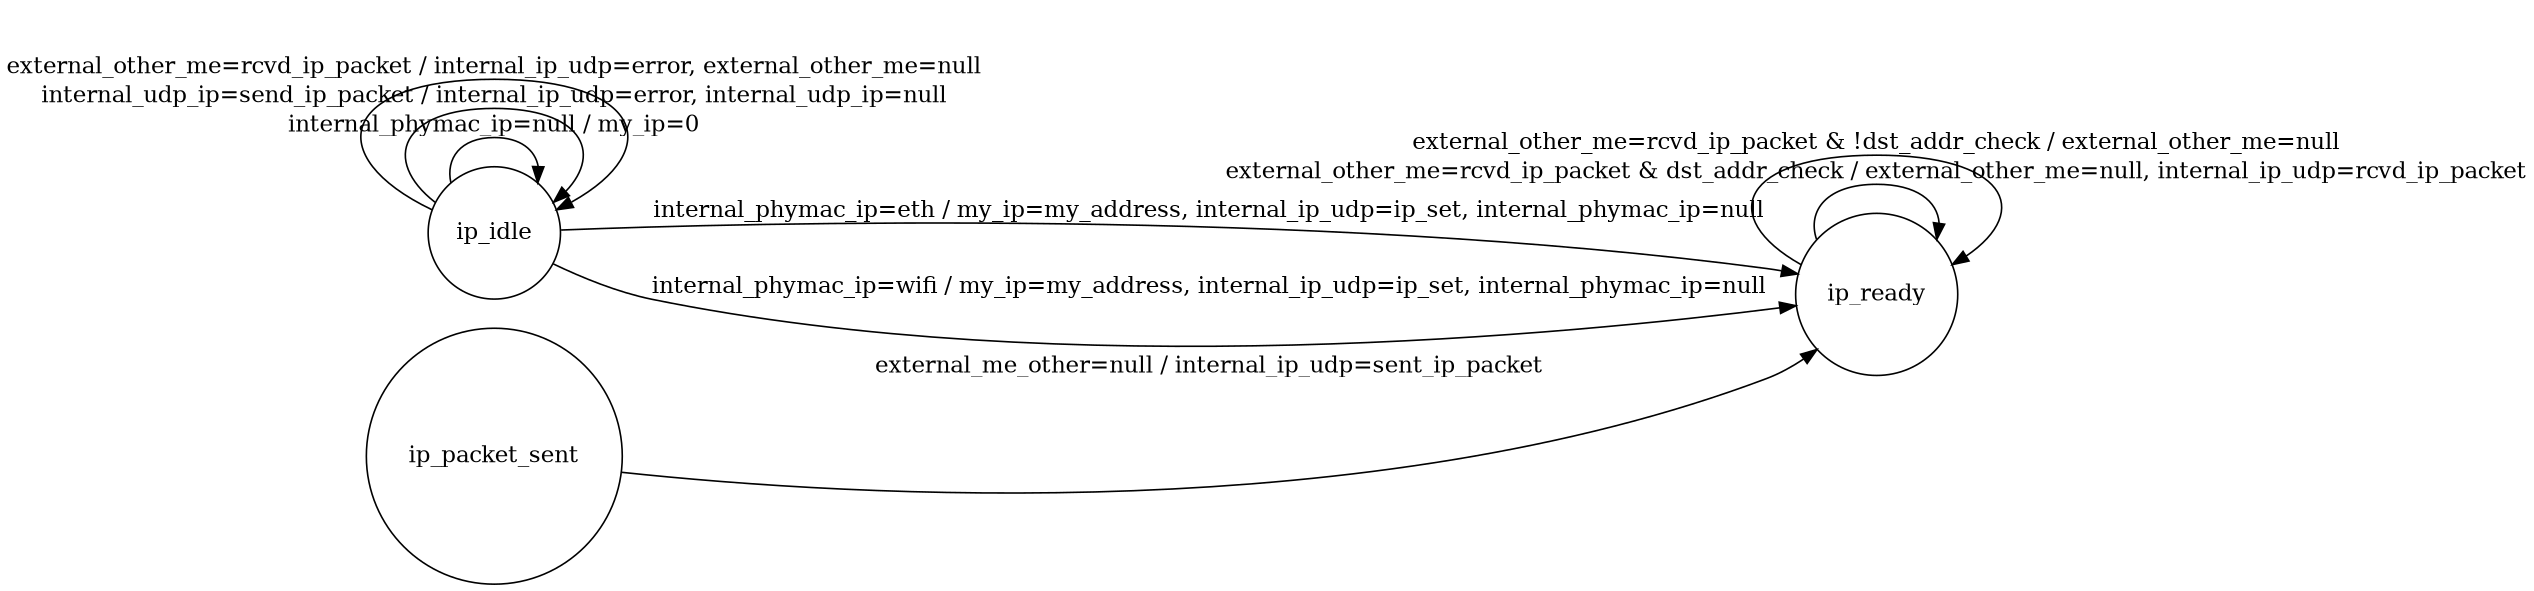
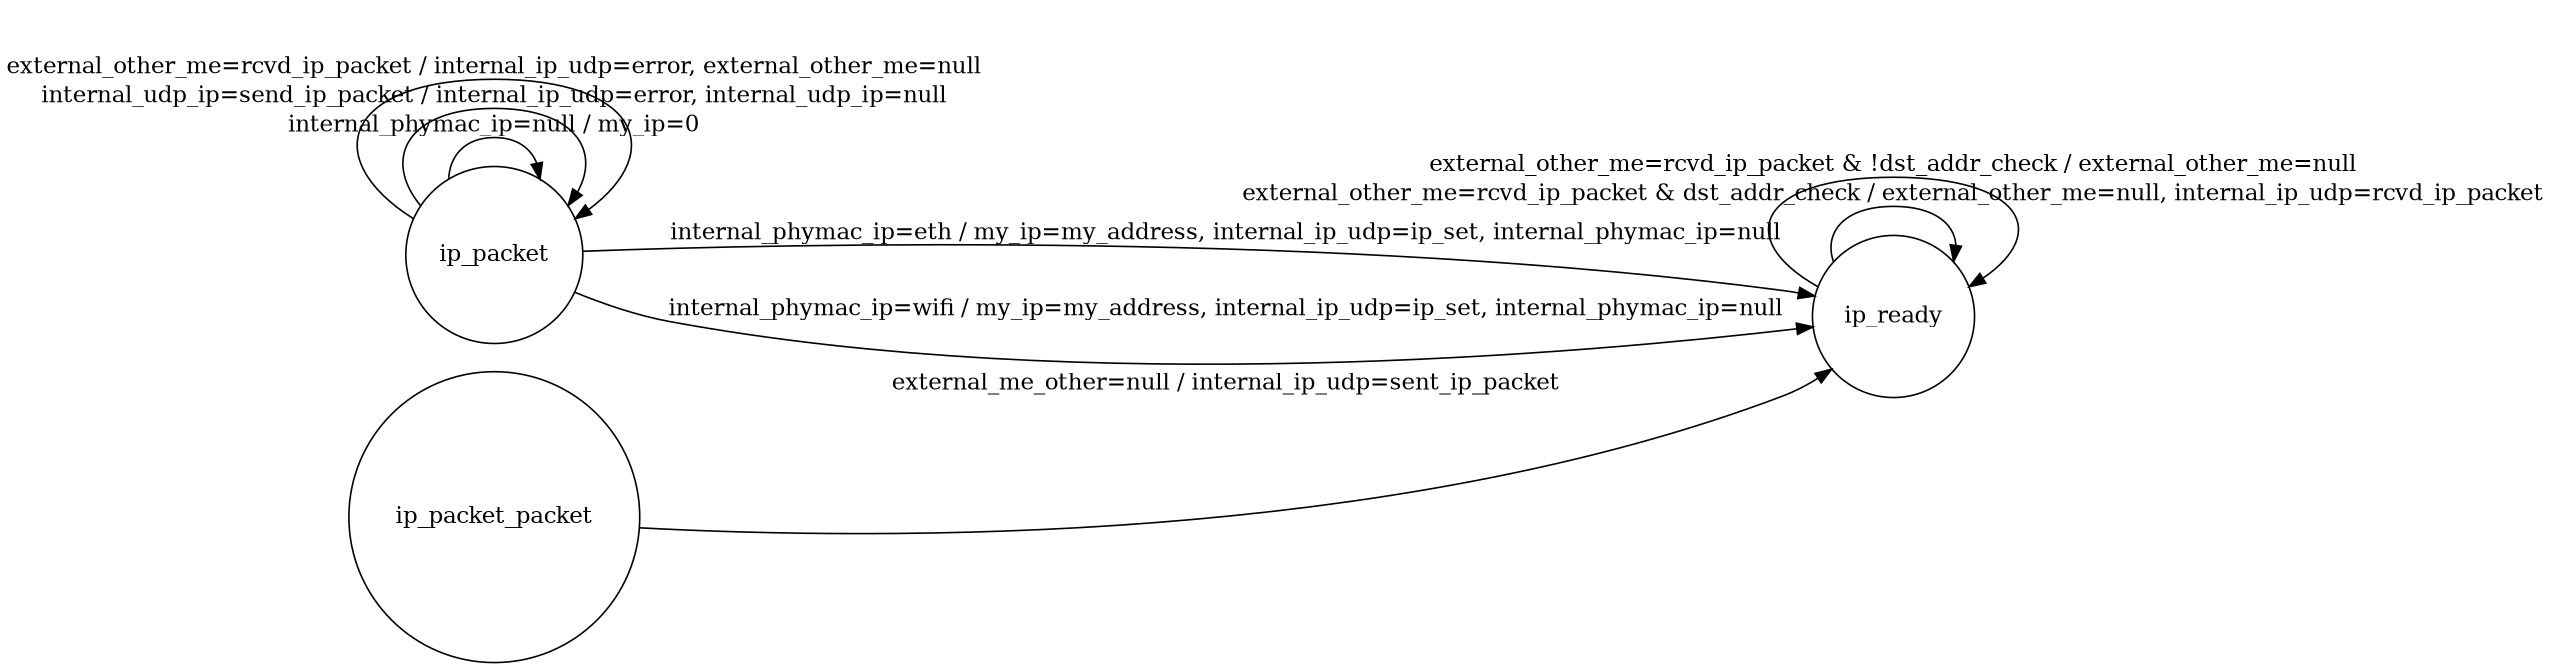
(494, 233) -> (494, 255)
(494, 456) -> (494, 517)
